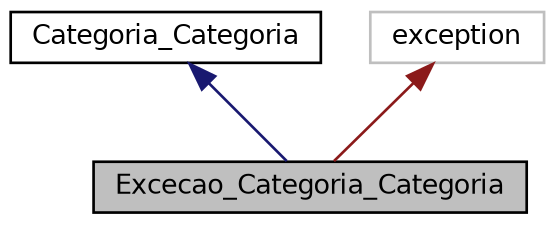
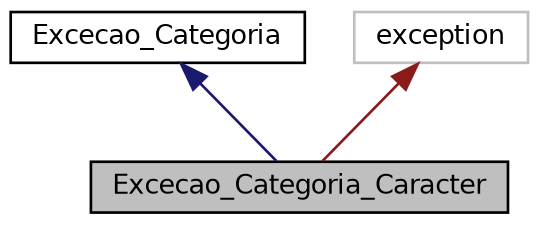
(166, 37) -> (158, 37)
(310, 187) -> (299, 187)
